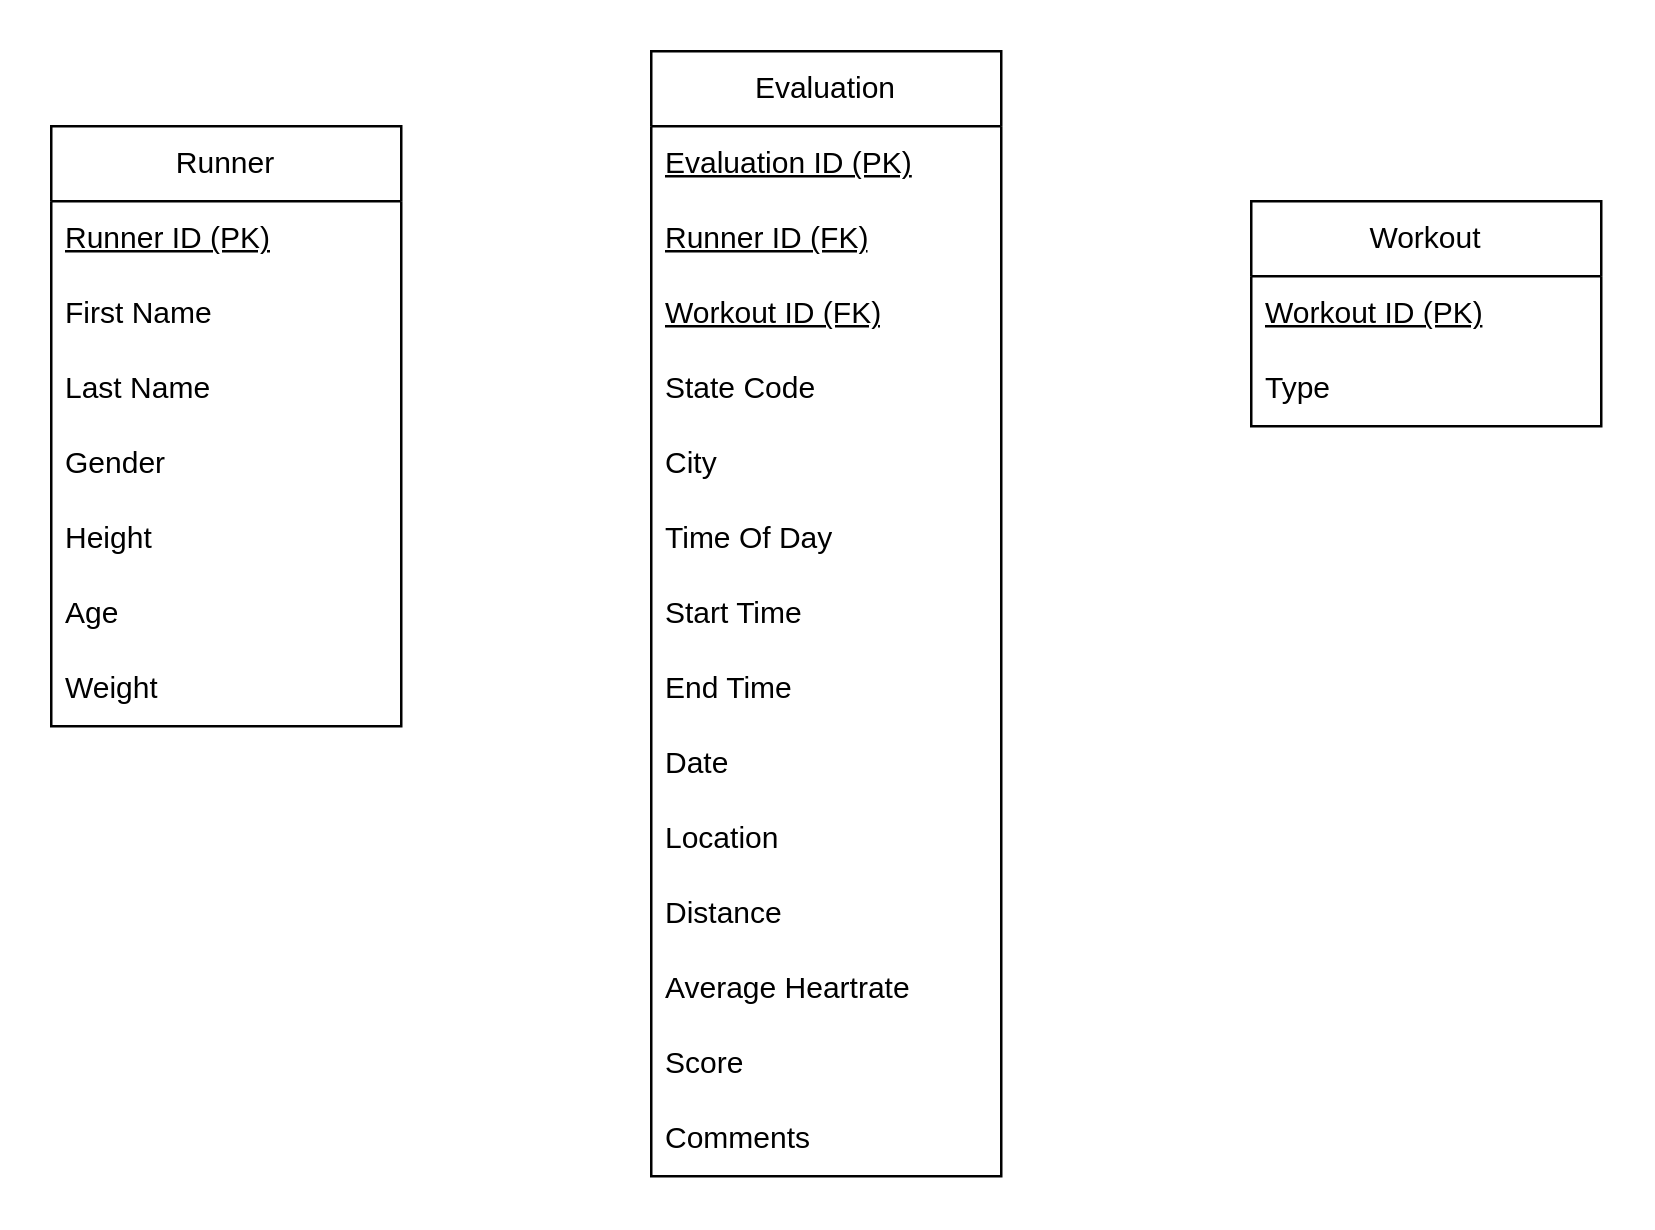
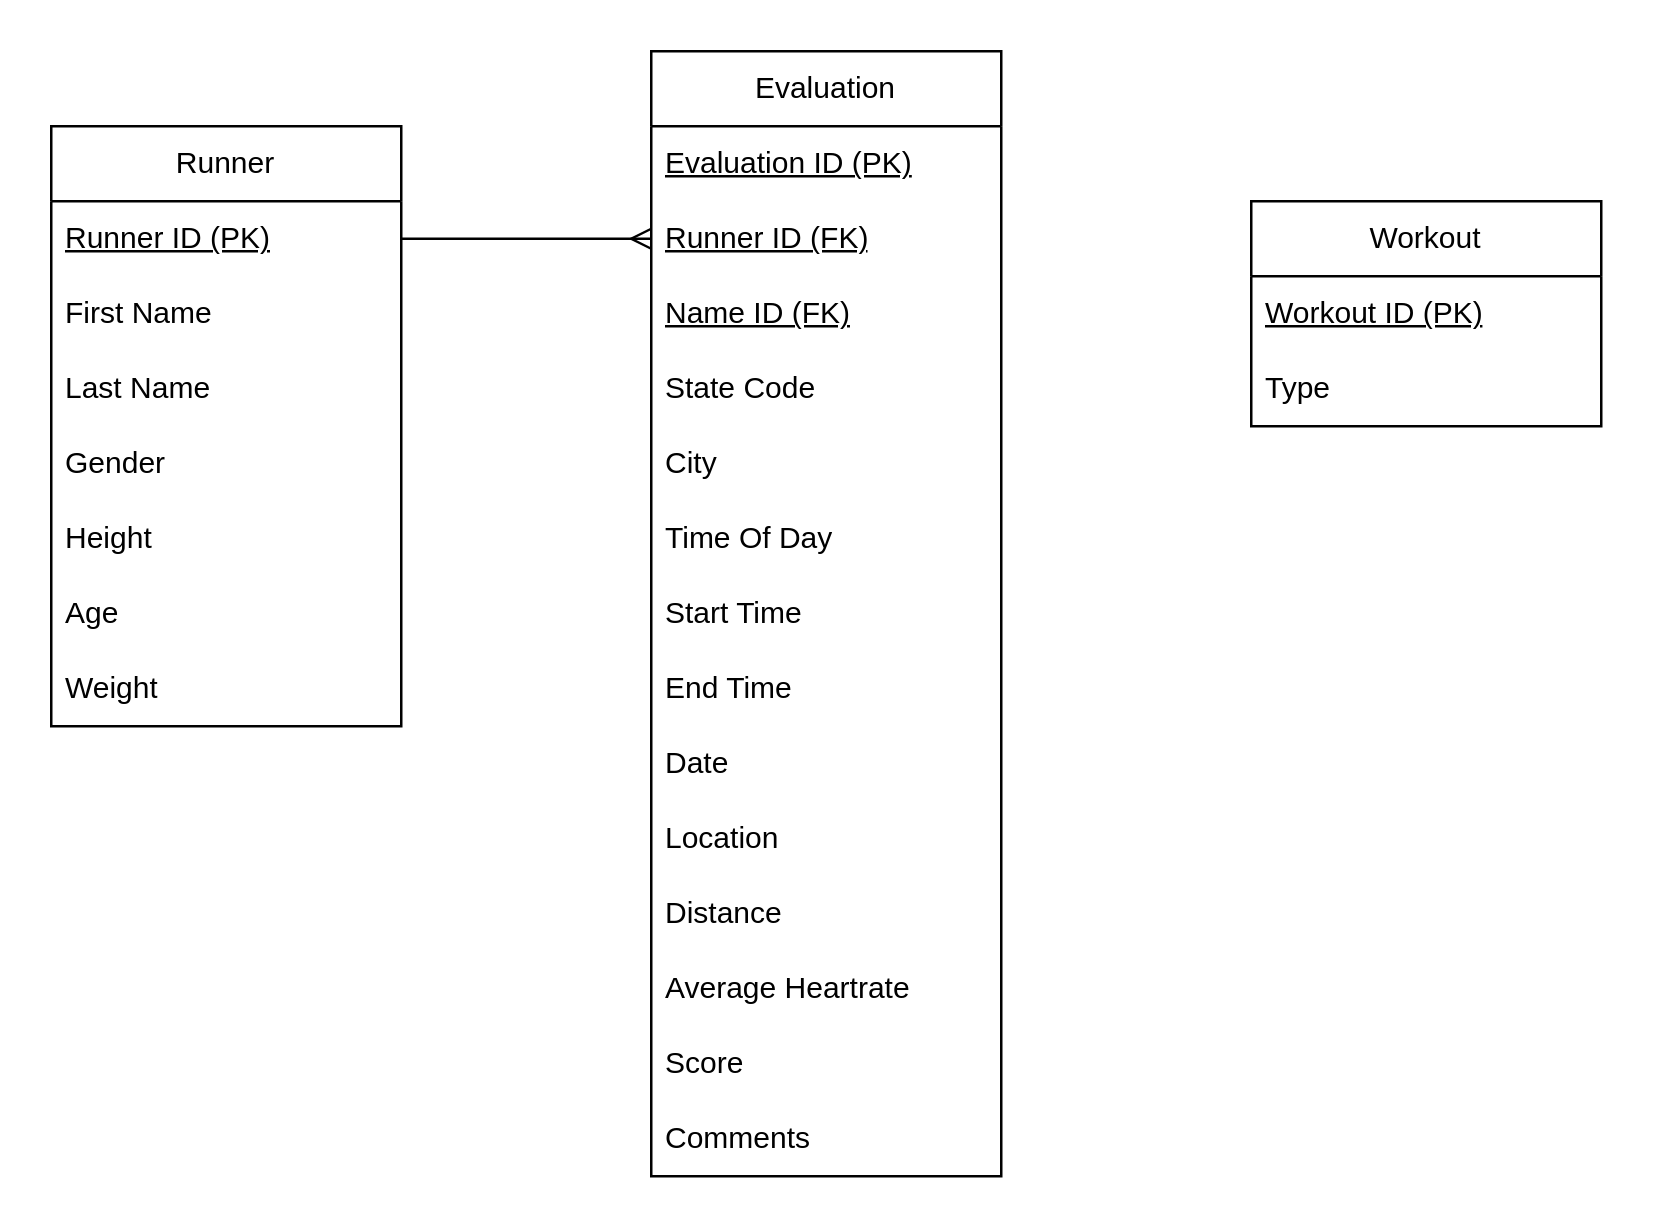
none -> (526, 239)
(784, 314) -> (759, 314)
